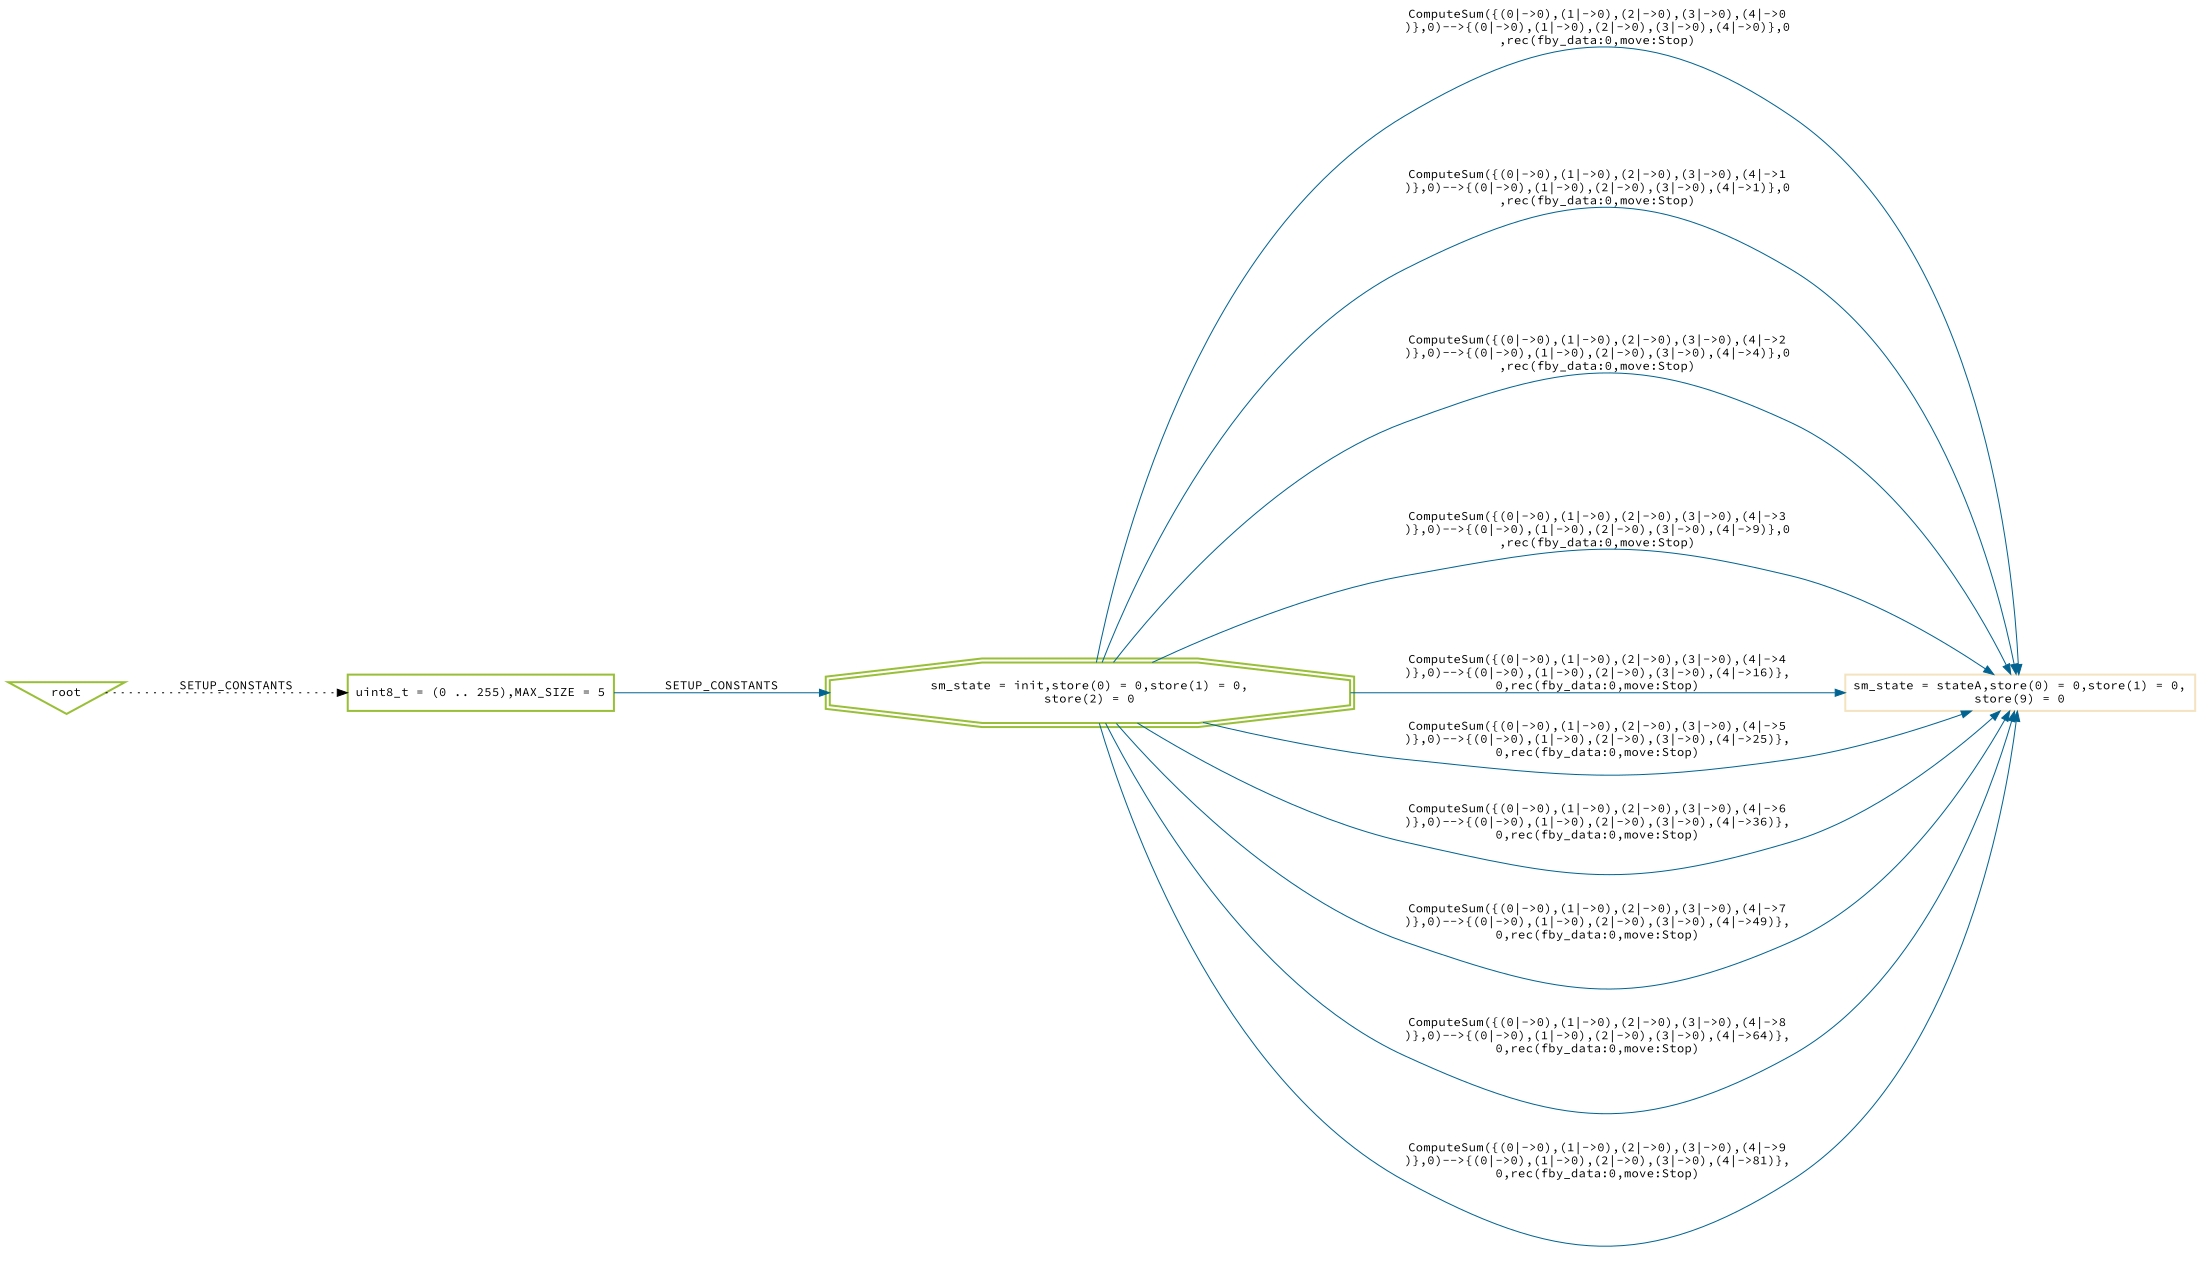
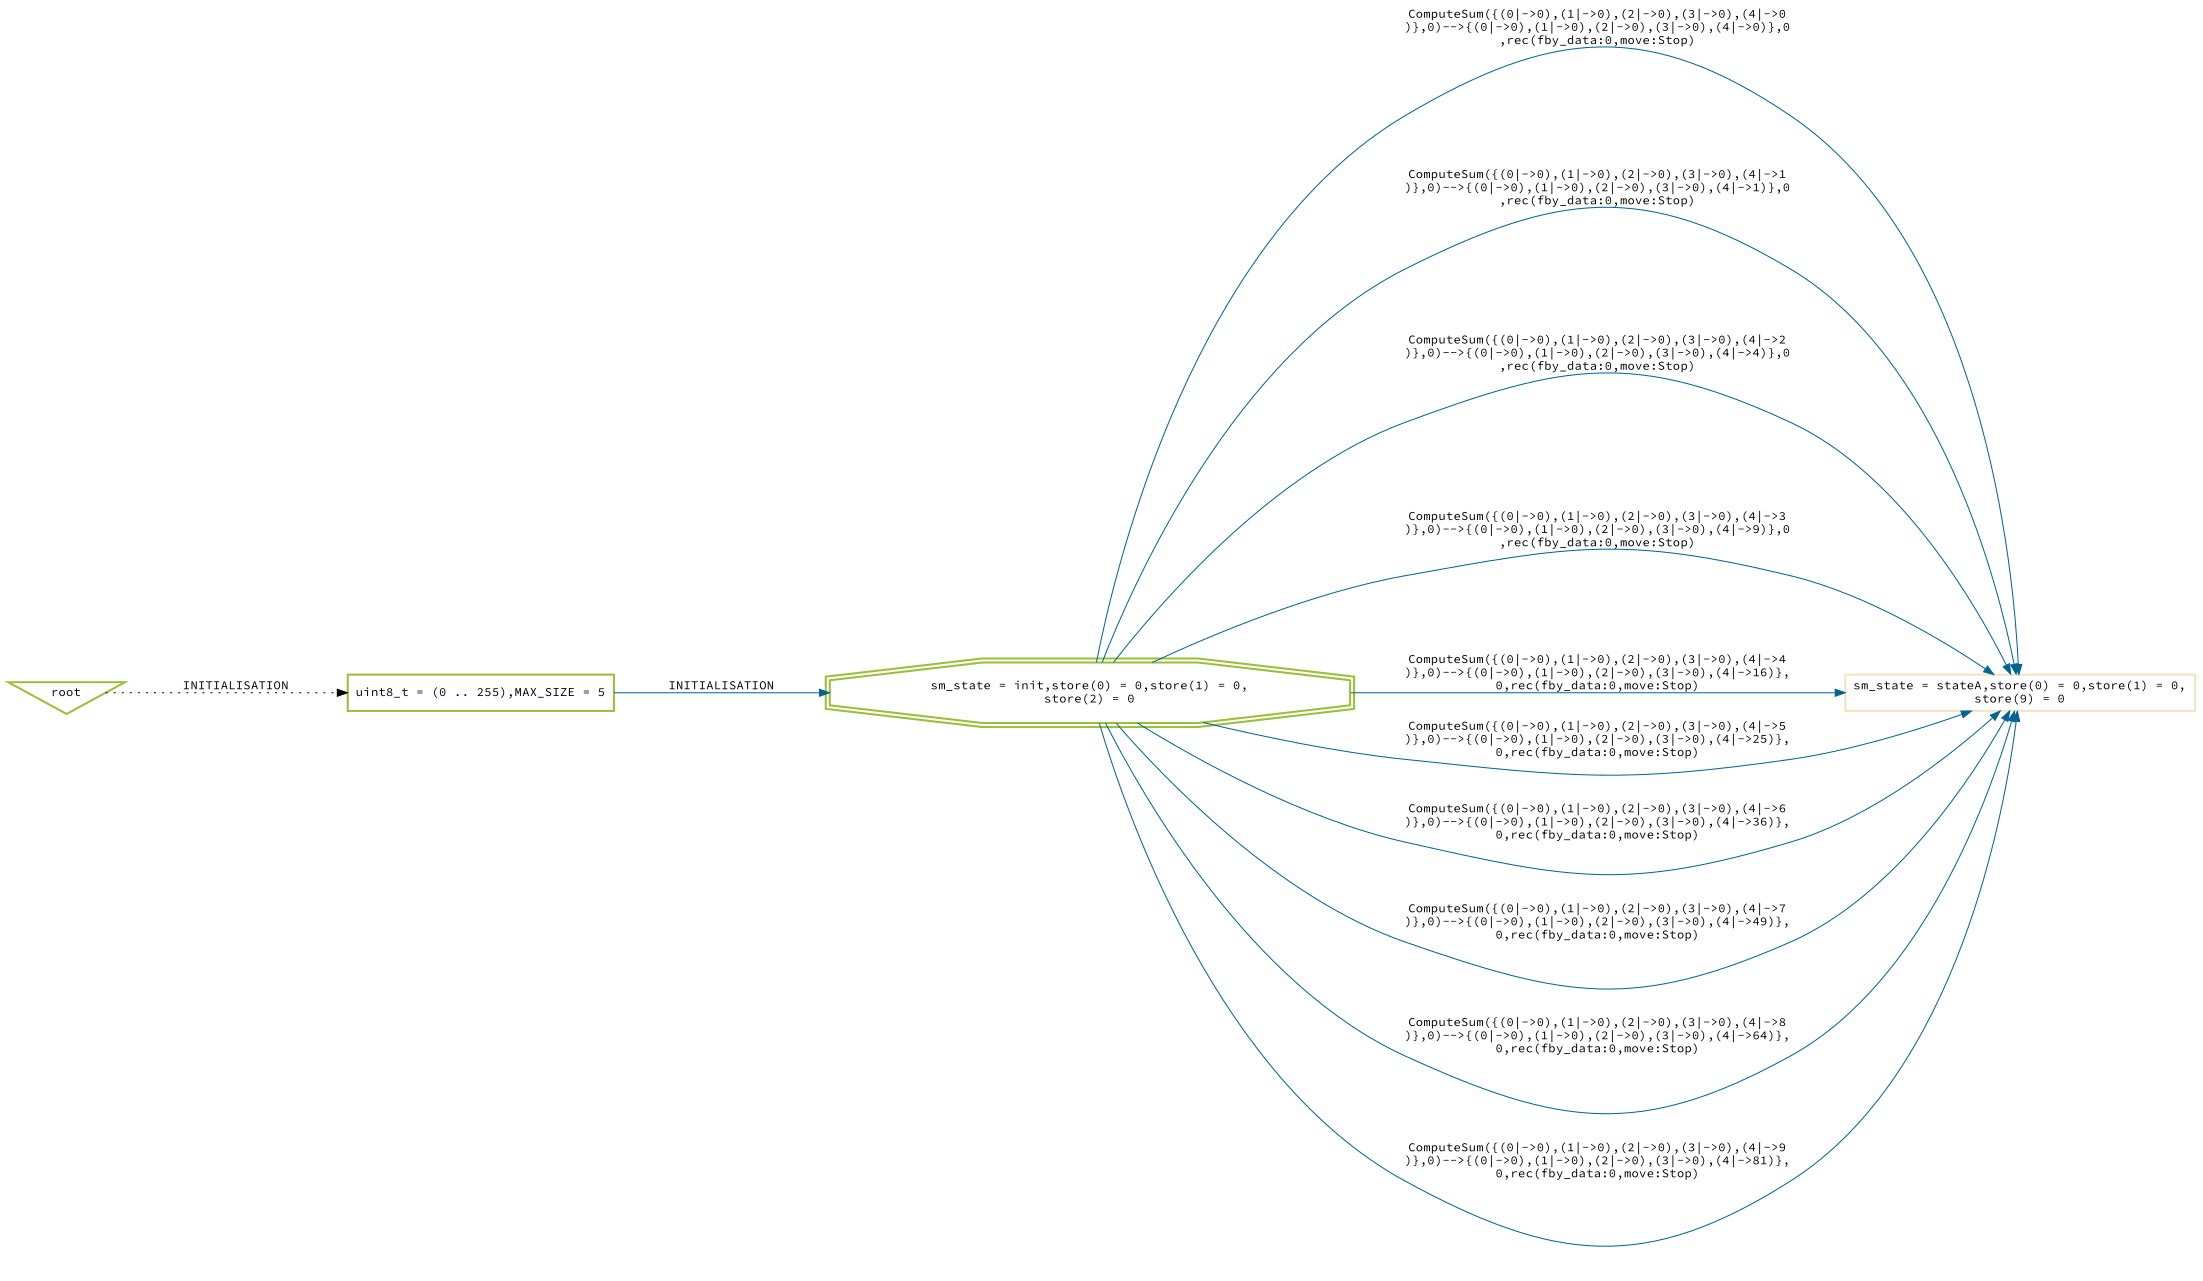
(236, 686) -> (236, 686)
(722, 686) -> (722, 686)
